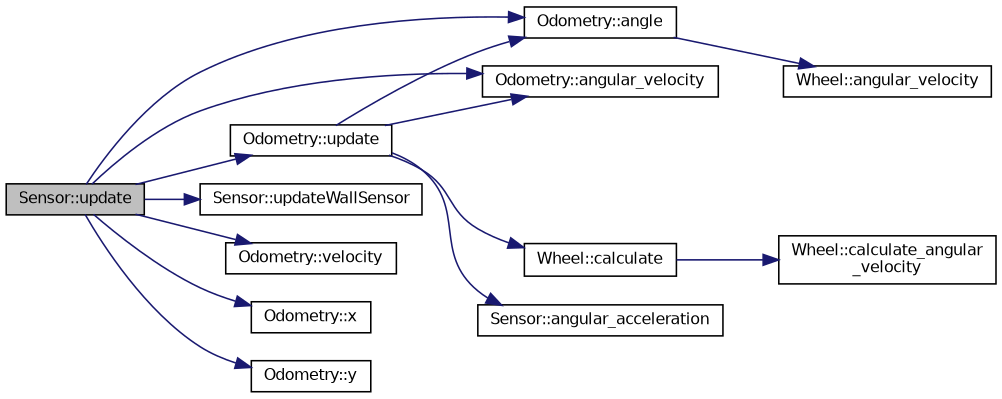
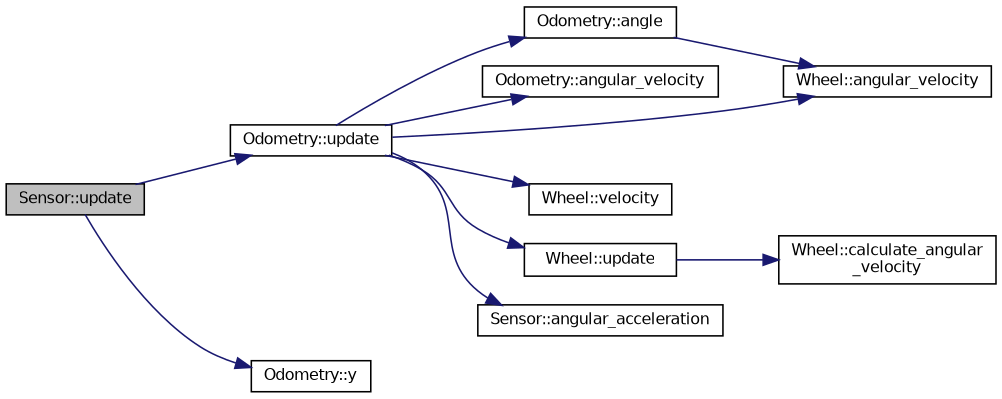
(272, 45) -> none
(267, 92) -> none
none -> (596, 124)
(311, 199) -> none
none -> (600, 199)
(311, 258) -> none
(600, 260) -> (600, 260)
(311, 317) -> none
